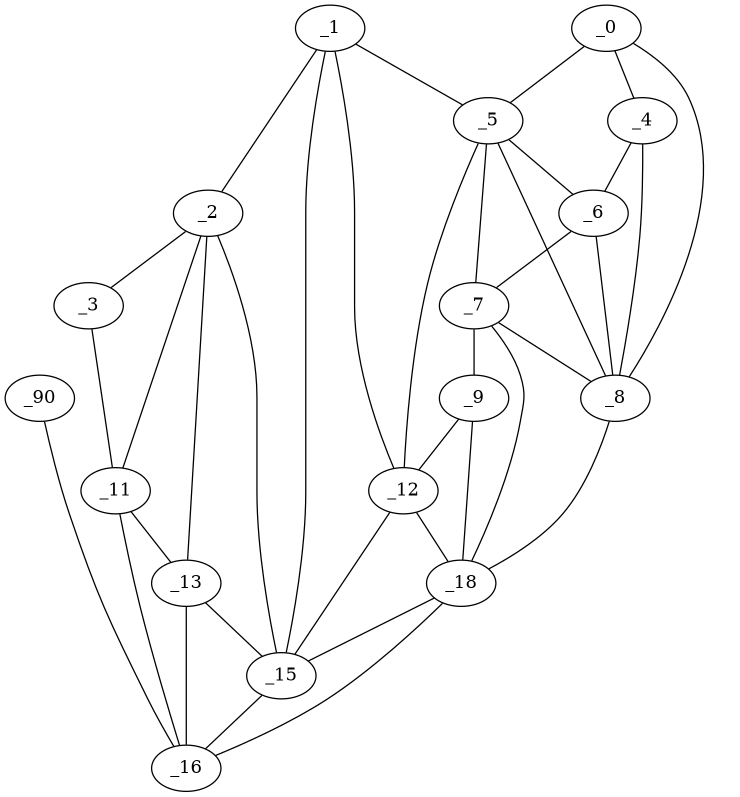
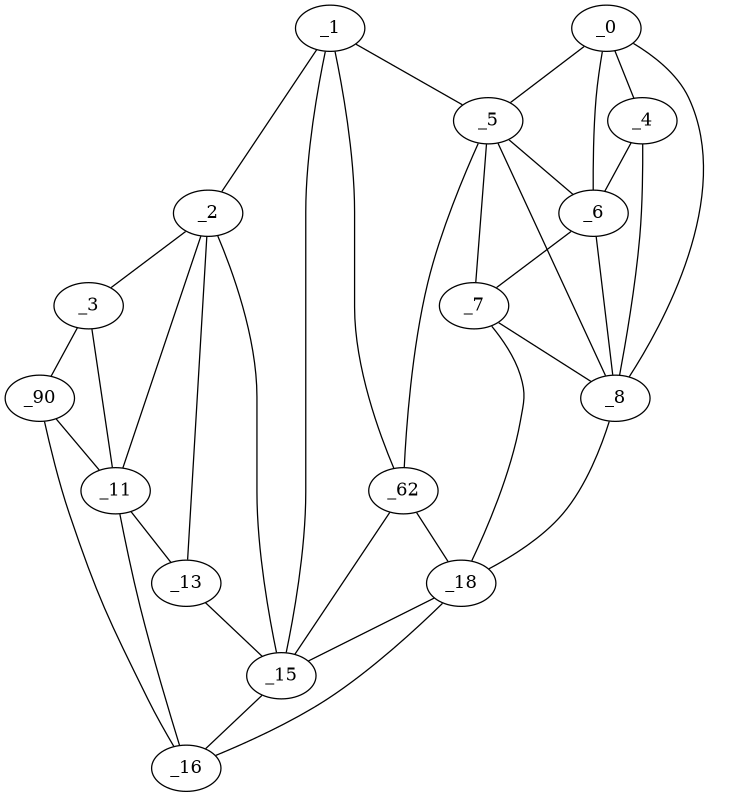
none -> (595, 121)
none -> (64, 352)
(474, 398) -> none
none -> (78, 445)
(403, 491) -> (403, 491)
(186, 676) -> none
